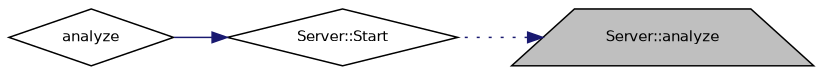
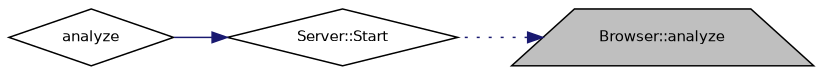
(663, 37) -> (663, 37)
